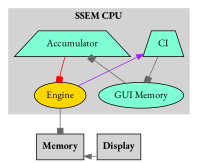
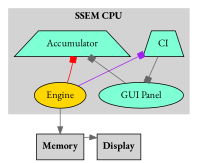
(62, 66) -> (70, 73)
(103, 74) -> (103, 74)
(141, 95) -> (141, 95)
(60, 119) -> (60, 119)
(94, 156) -> (87, 137)
